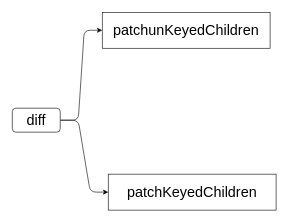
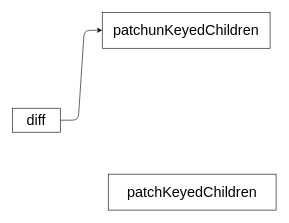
(36, 120) -> (36, 120)
(84, 156) -> none
